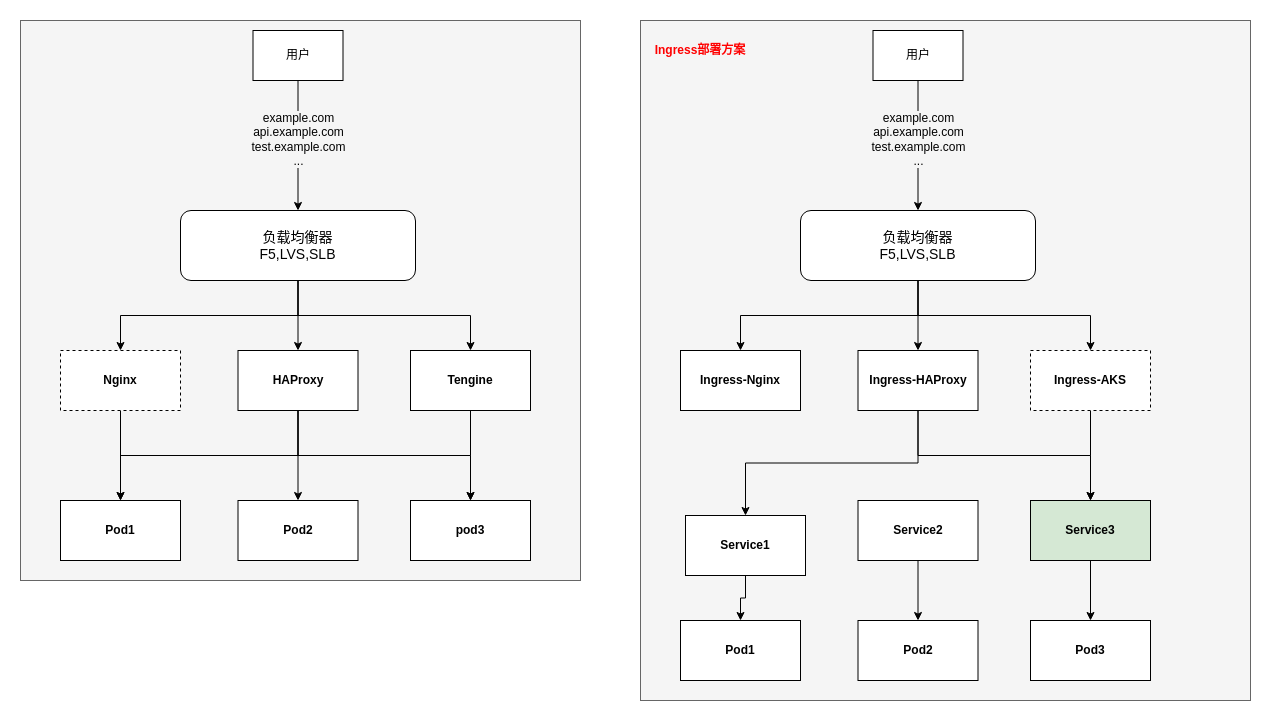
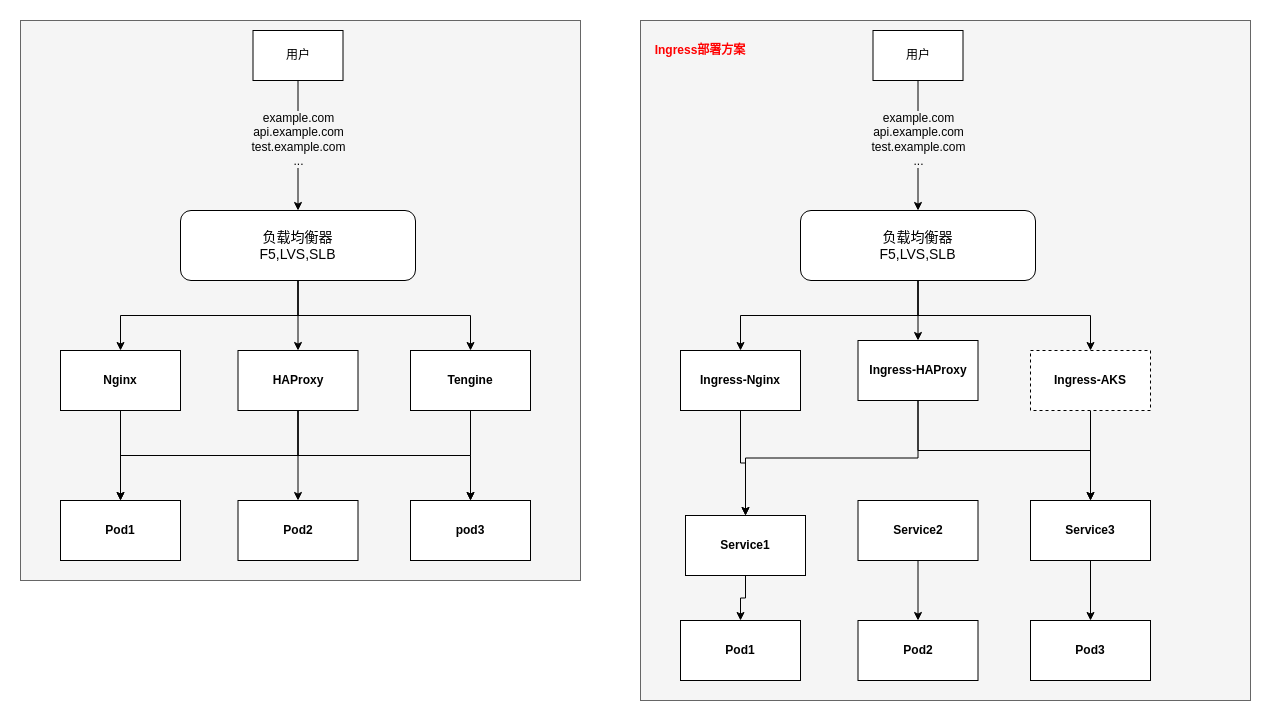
(121, 381) -> (121, 381)
(918, 381) -> (918, 371)
none -> (741, 438)
(1091, 531) -> (1091, 531)
